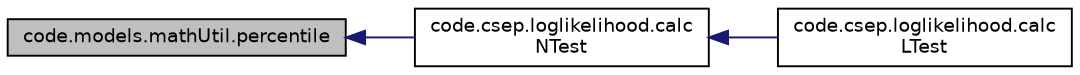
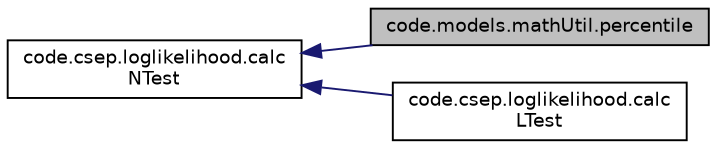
(390, 37) -> (347, 48)
